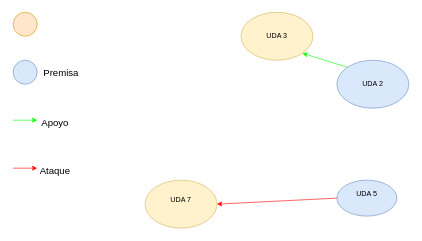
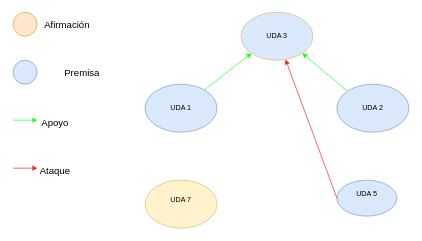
none -> (67, 24)
(277, 36) -> (277, 36)
(61, 72) -> (82, 72)
none -> (226, 73)
(373, 84) -> (373, 108)
none -> (181, 108)
(228, 204) -> (312, 130)
